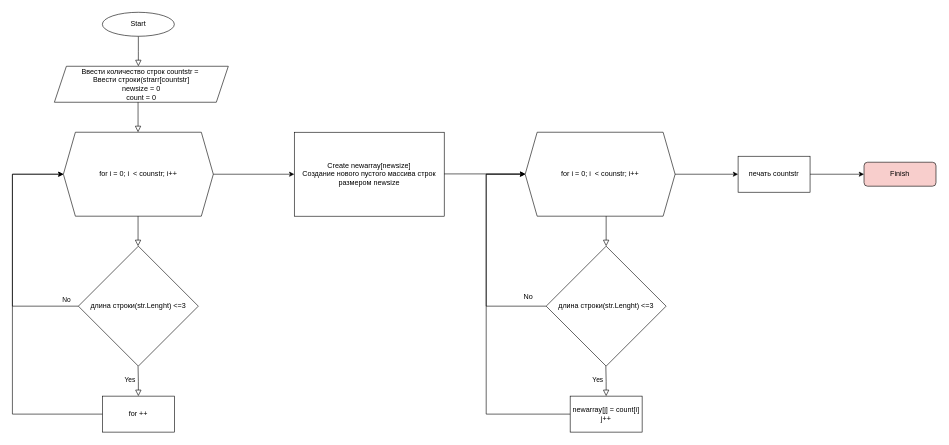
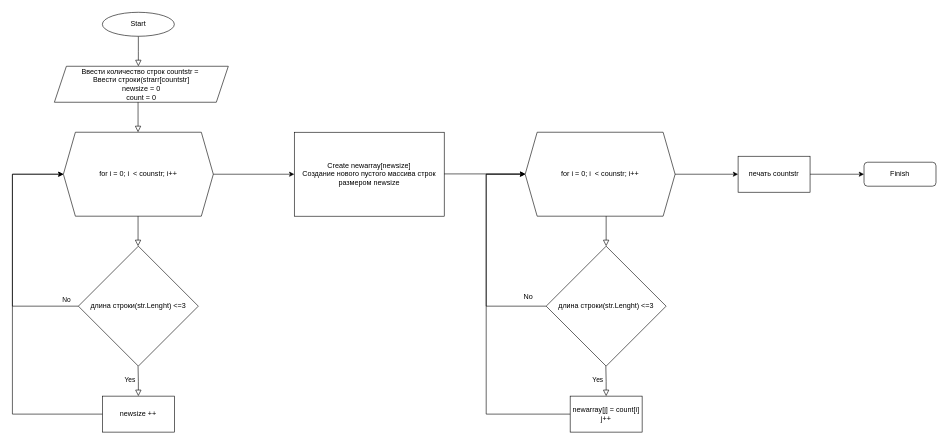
(900, 174) -> (900, 174)
(138, 414) -> (138, 414)
